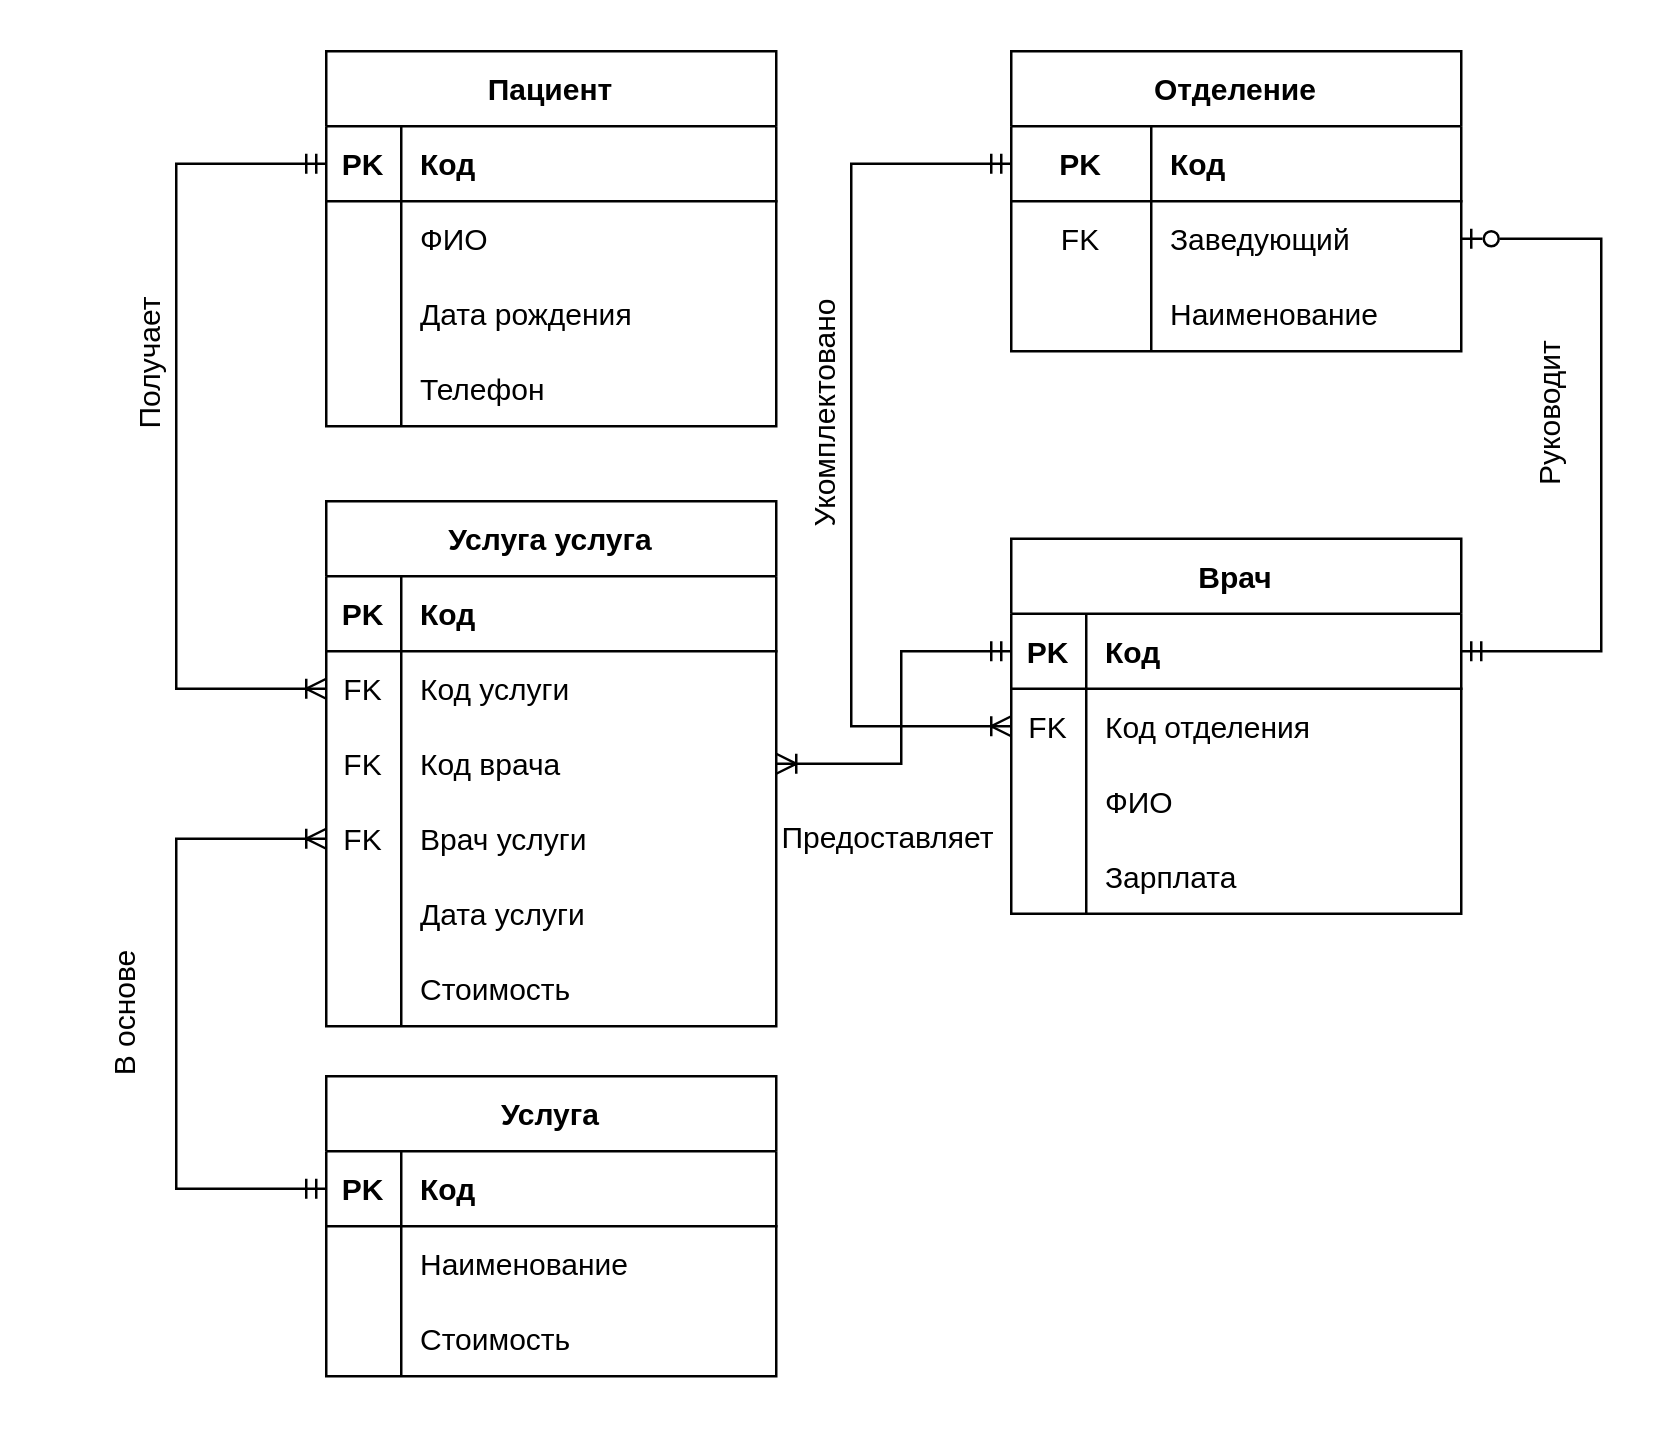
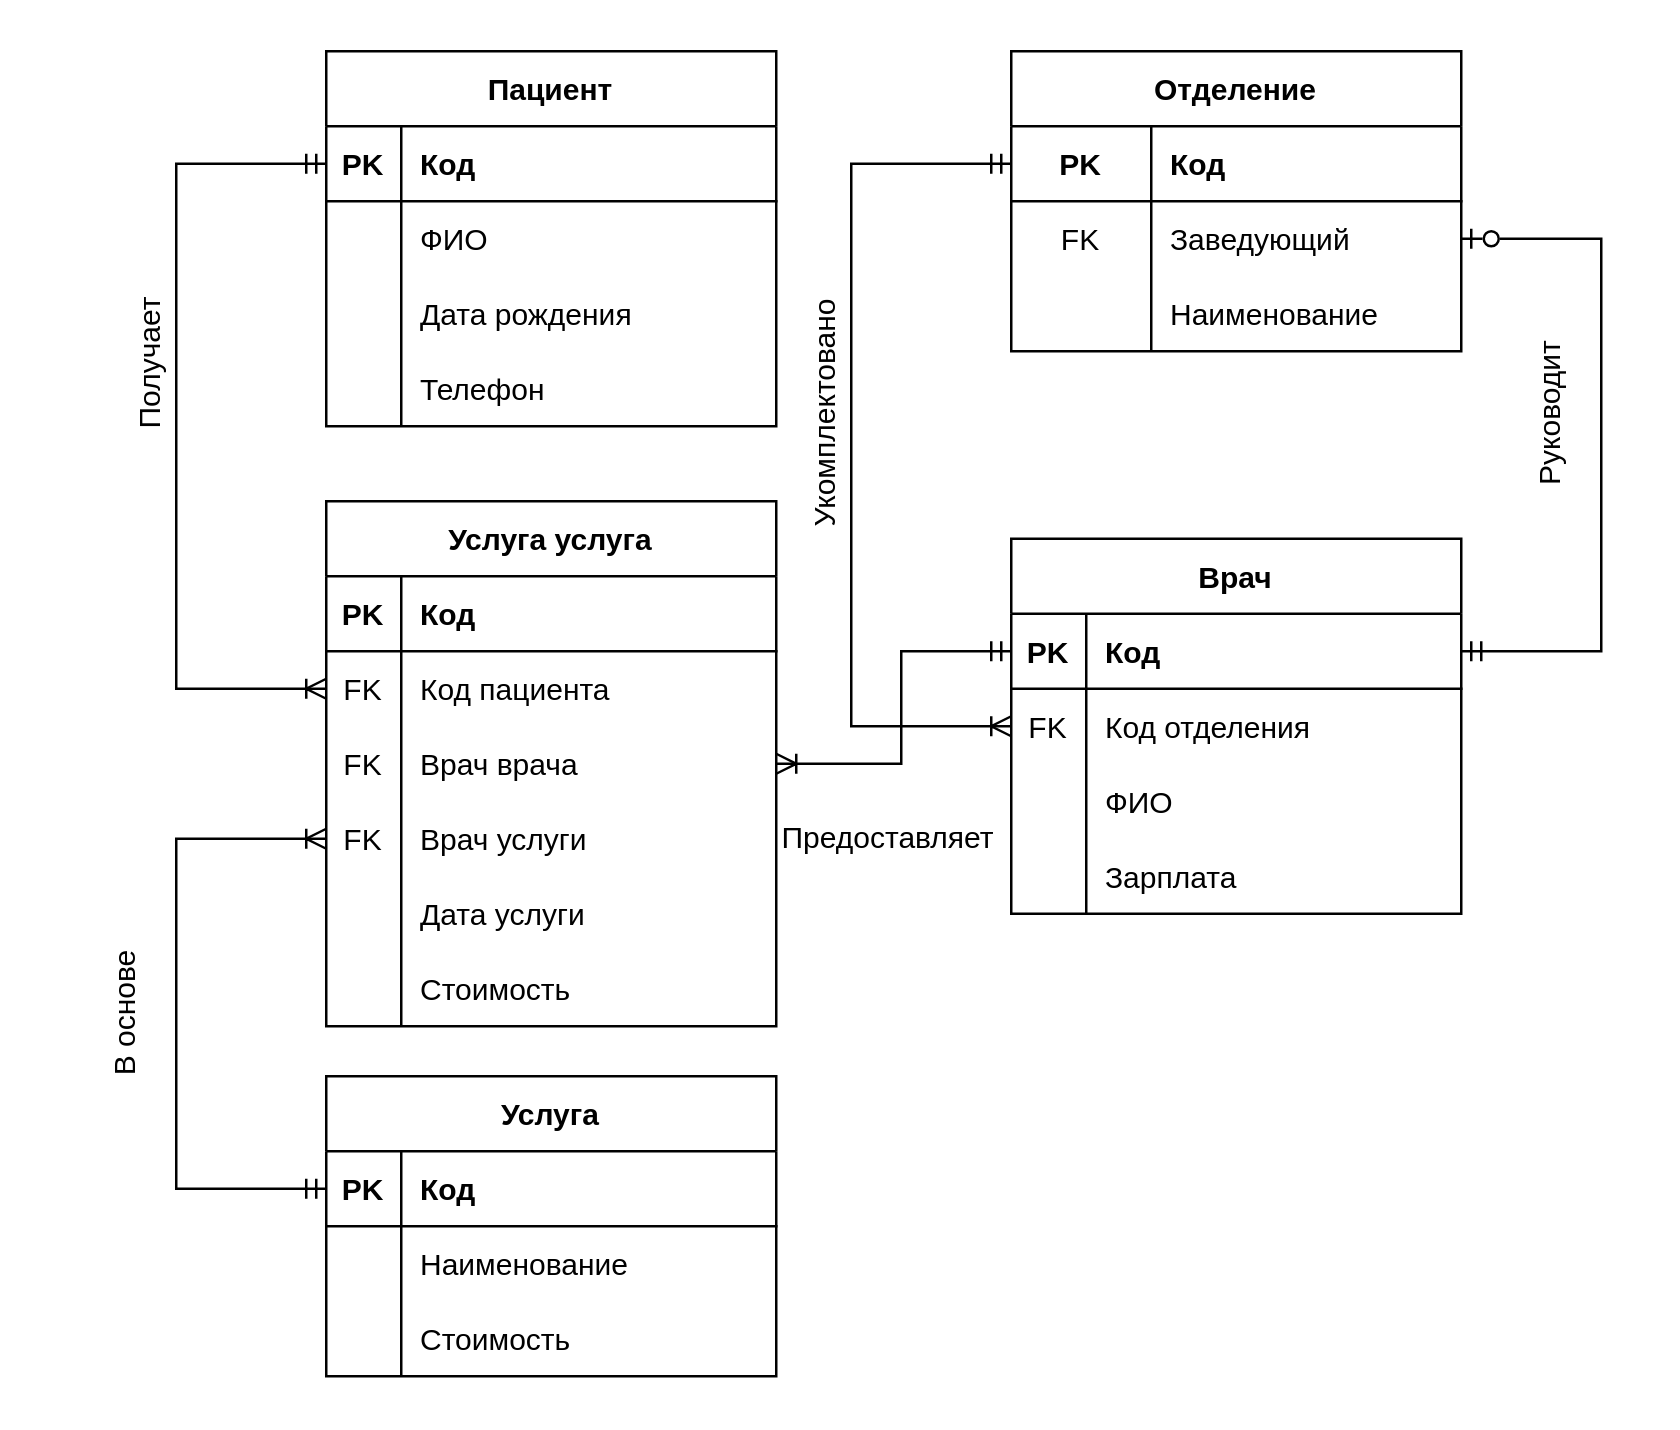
(500, 690) -> (517, 690)
(492, 765) -> (500, 765)
